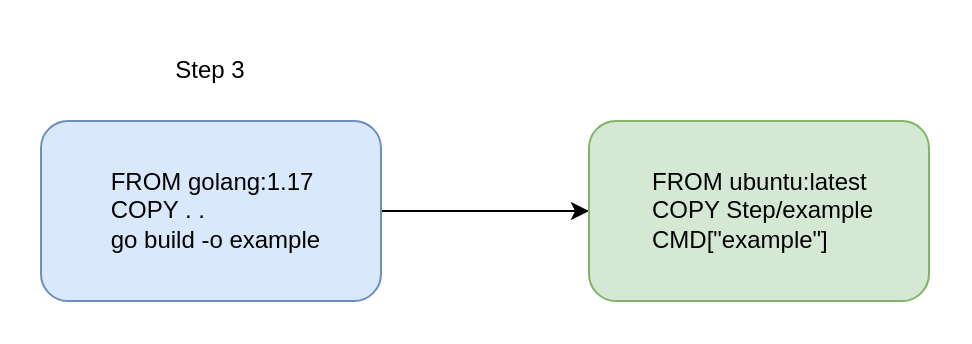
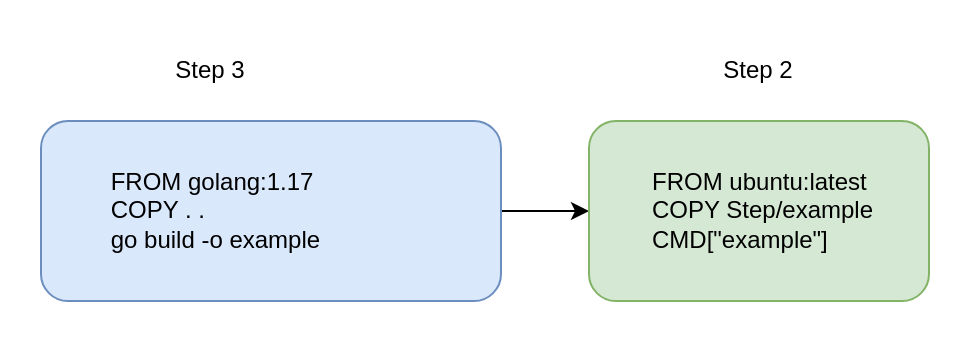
none -> (759, 71)
(211, 211) -> (271, 211)
